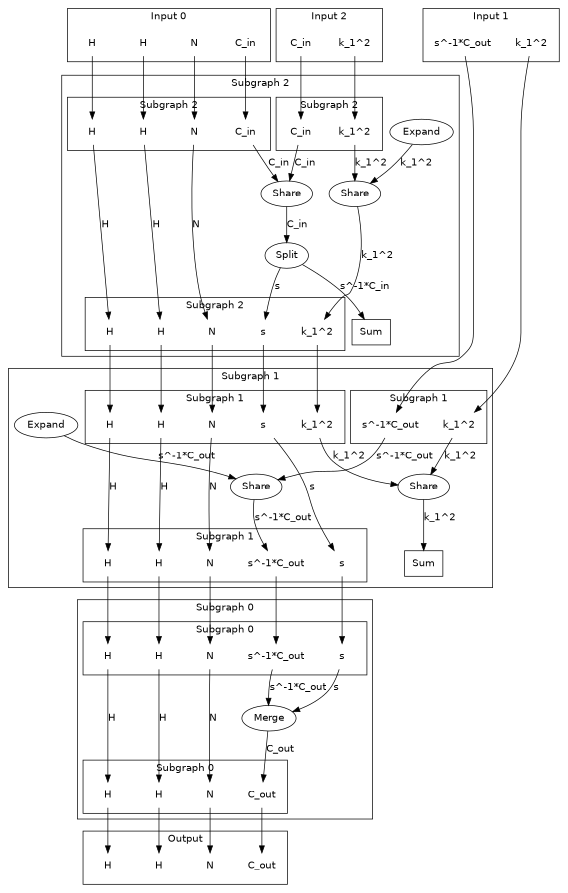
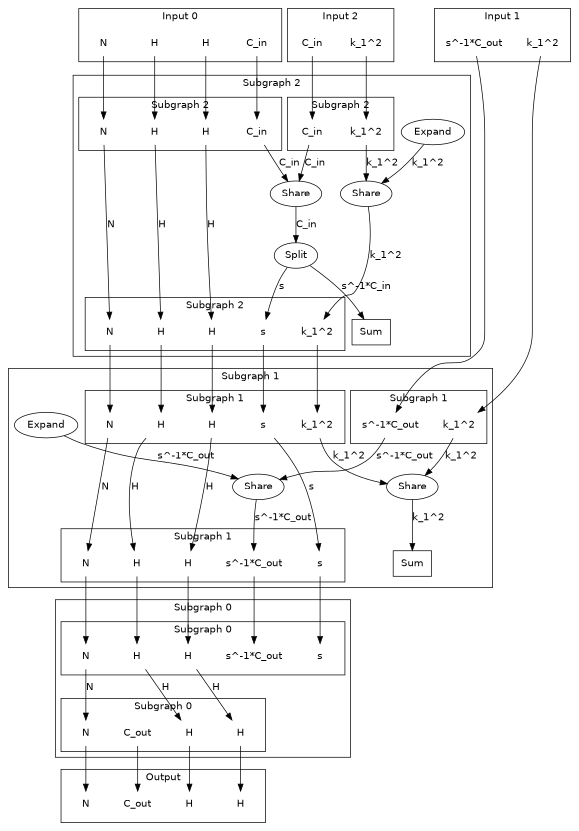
(269, 718) -> none
